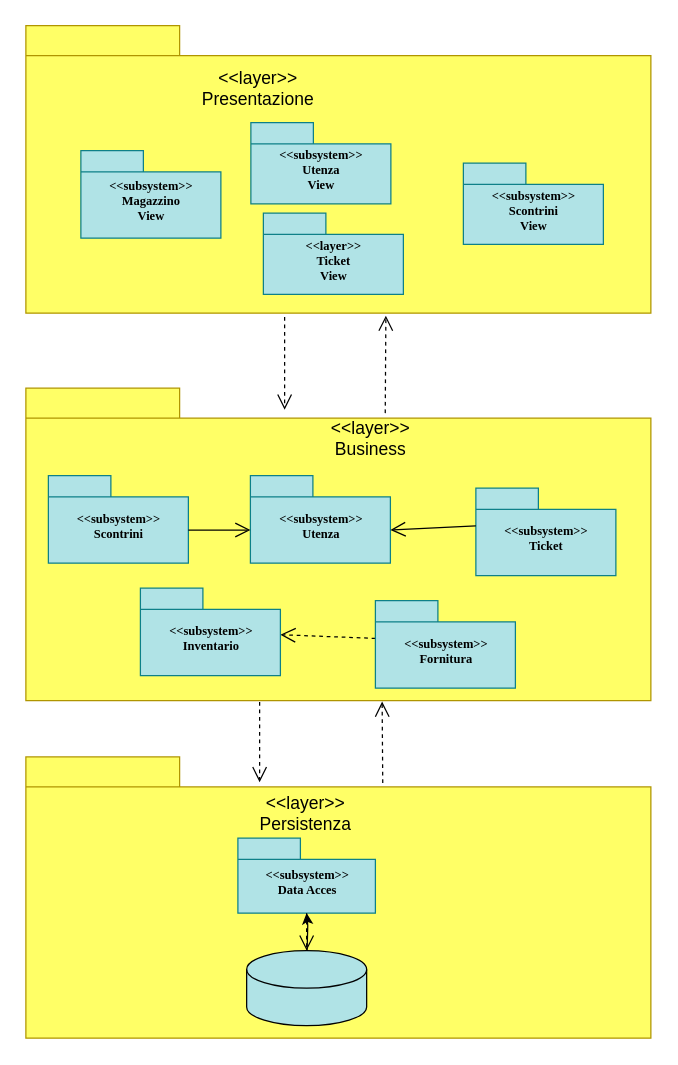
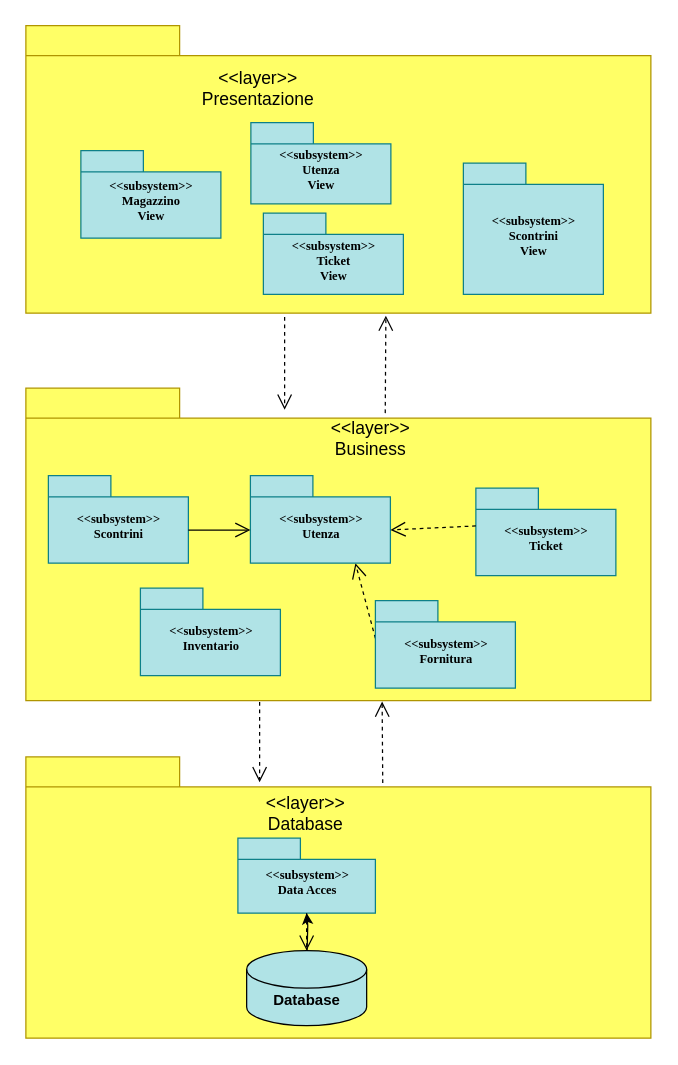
(533, 204) -> (533, 229)
(334, 261) -> (334, 261)
(433, 528) -> (433, 528)
(329, 637) -> (366, 603)
(306, 813) -> (306, 813)
none -> (306, 1001)
